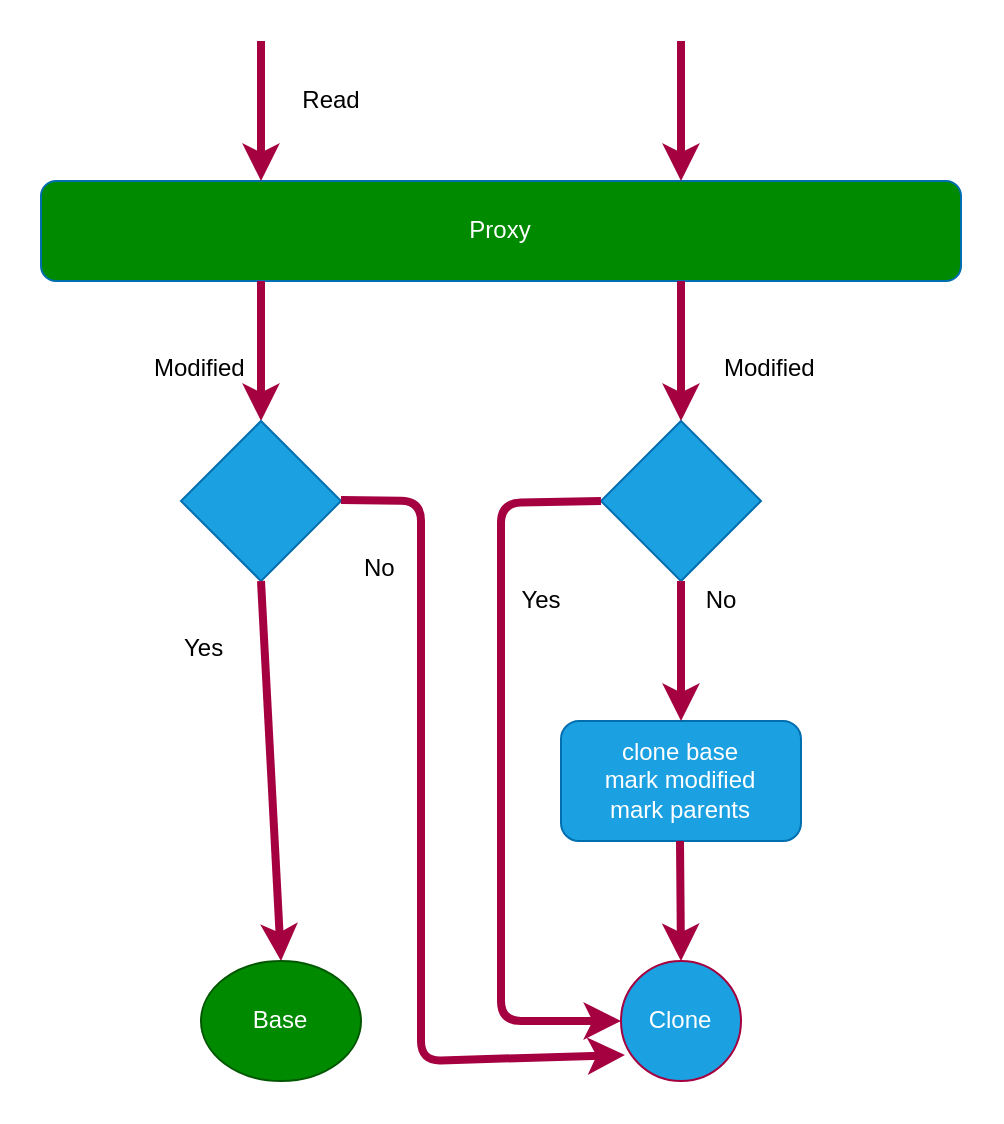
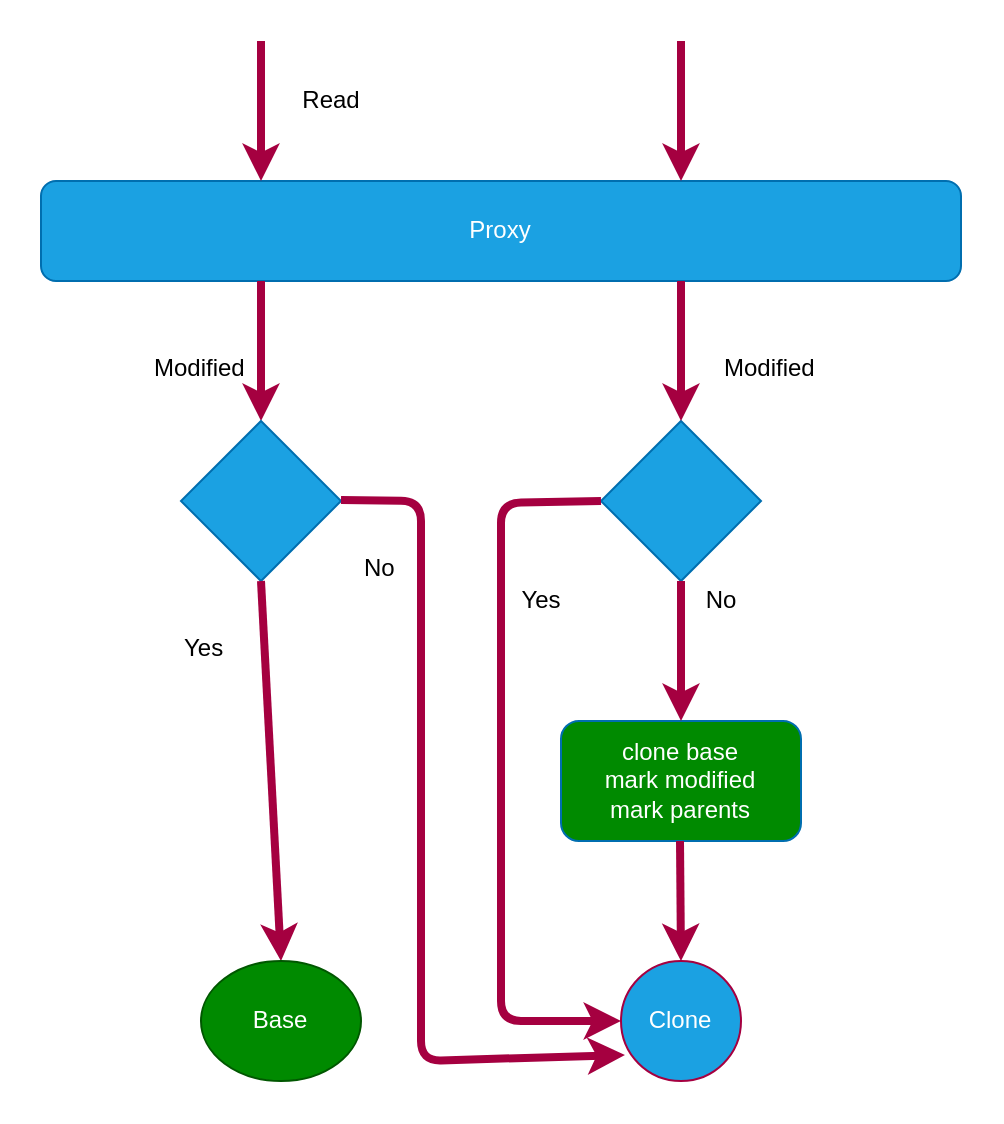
(501, 231) -> (501, 231)
(681, 781) -> (681, 781)
